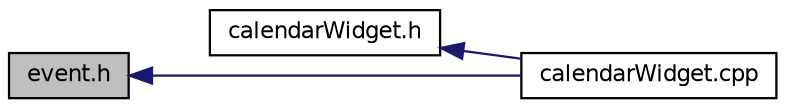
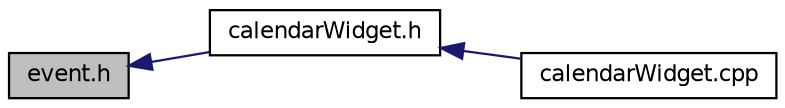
(337, 76) -> (181, 57)
